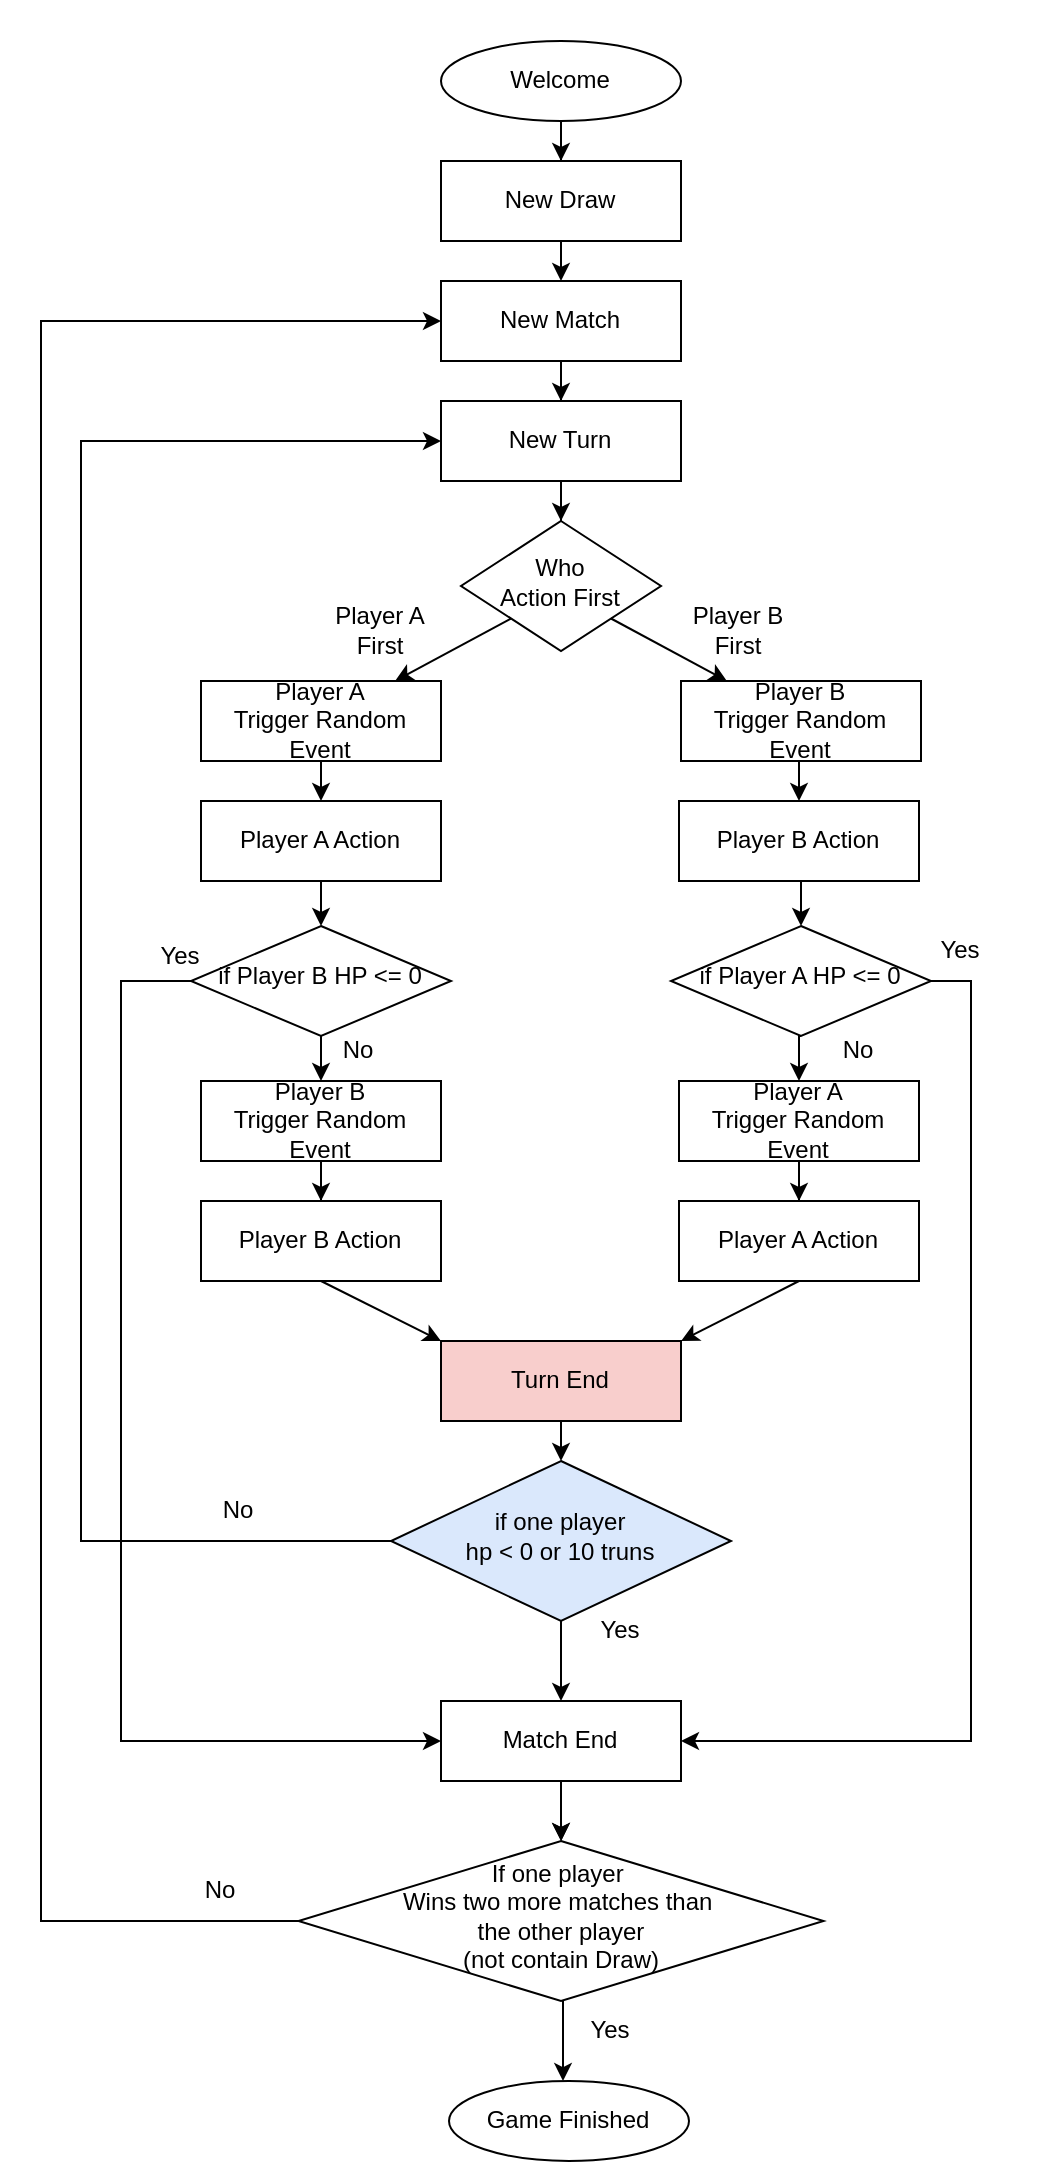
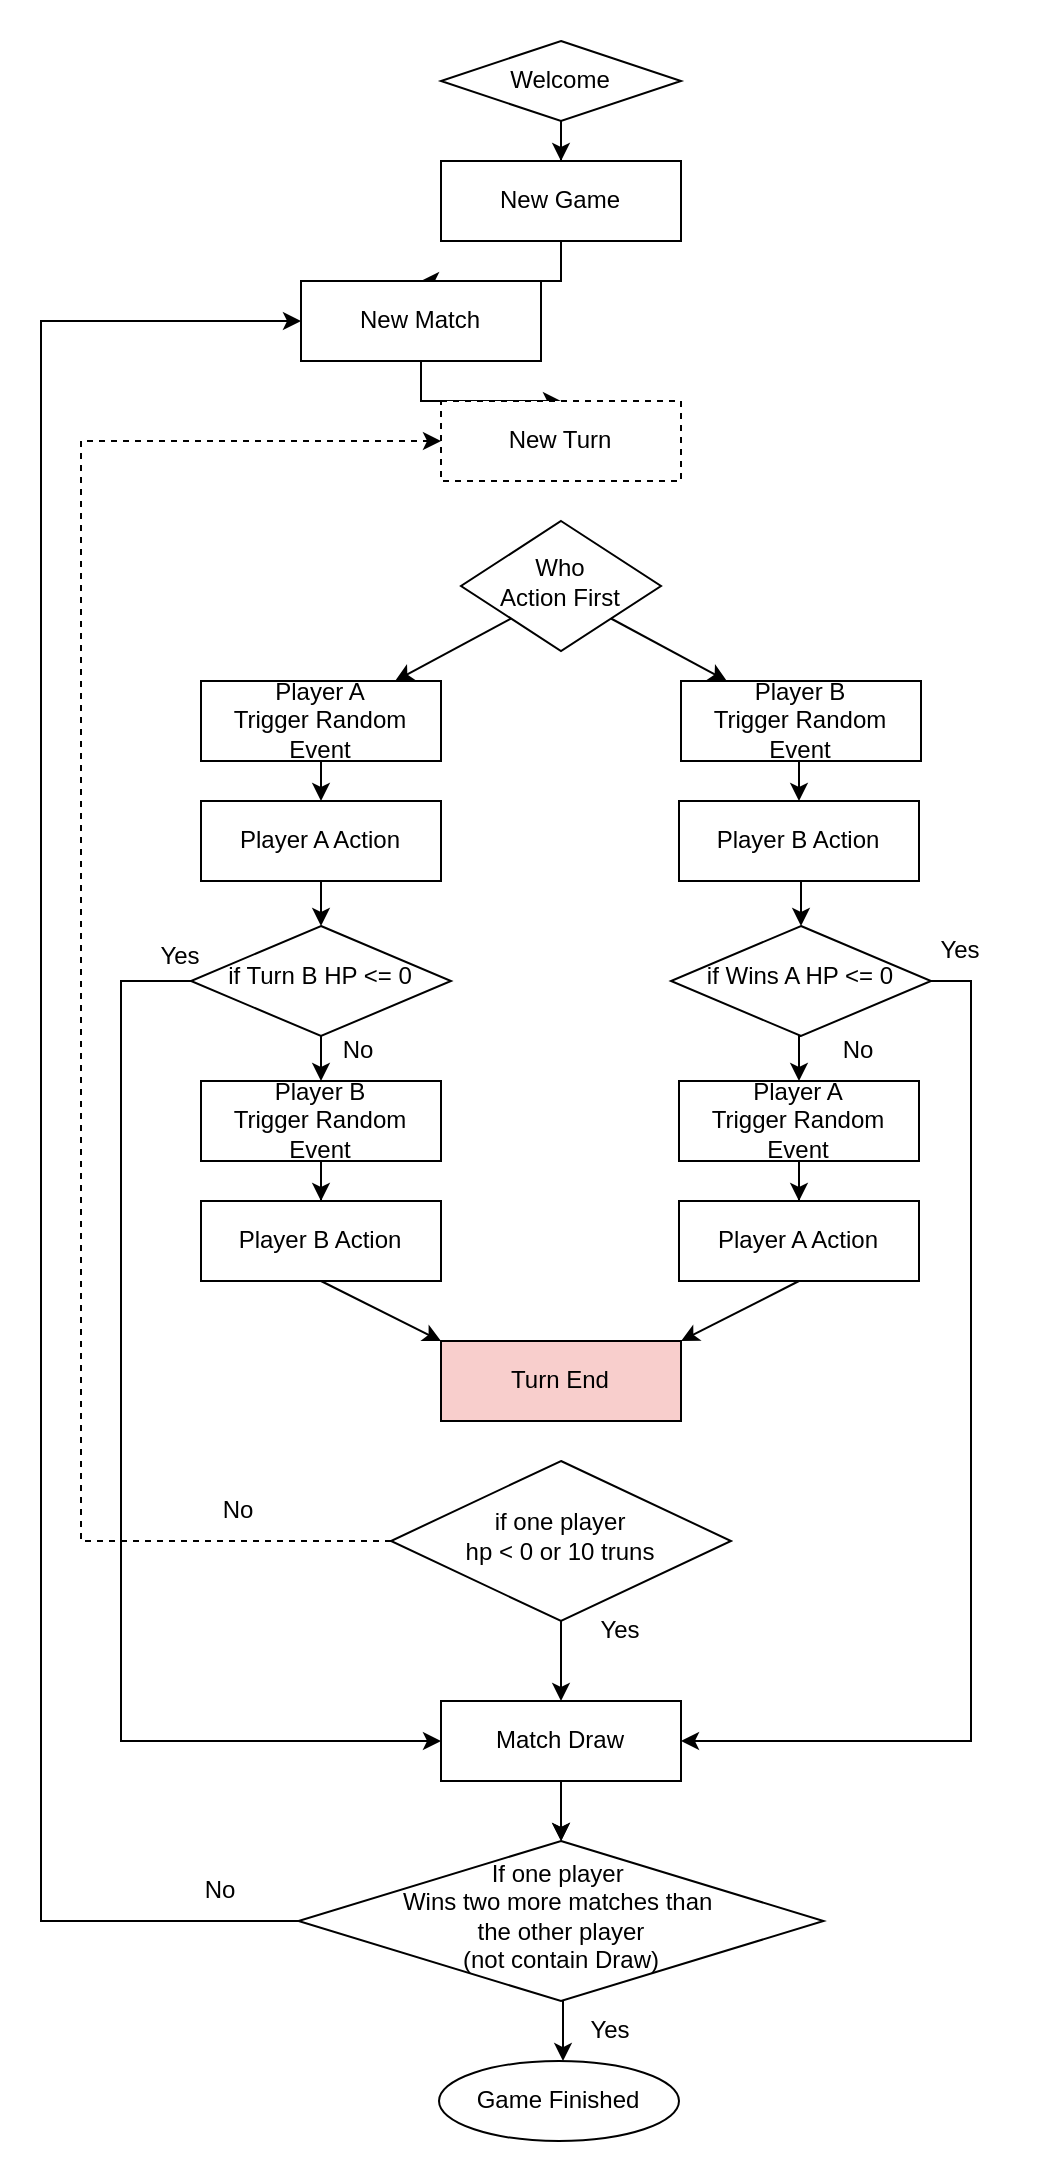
(561, 81) -> (561, 81)
(561, 201) -> (561, 201)
(561, 321) -> (421, 321)
(561, 441) -> (561, 441)
(561, 508) -> none
(381, 631) -> none
(739, 631) -> none
(81, 973) -> (81, 973)
(321, 977) -> (321, 977)
(801, 977) -> (801, 977)
(561, 1434) -> none
(561, 1541) -> (561, 1541)
(561, 1741) -> (561, 1741)
(569, 2121) -> (559, 2101)
